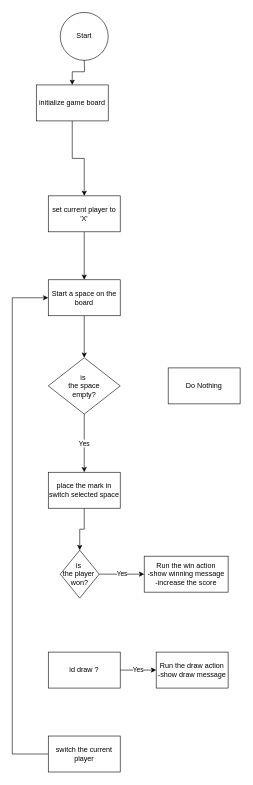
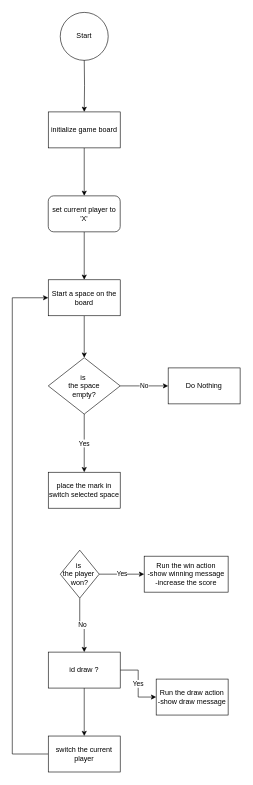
(72, 103) -> (84, 130)
(84, 214) -> (84, 214)
none -> (144, 386)
(80, 545) -> none
none -> (80, 626)
(192, 671) -> (192, 698)
none -> (84, 731)
